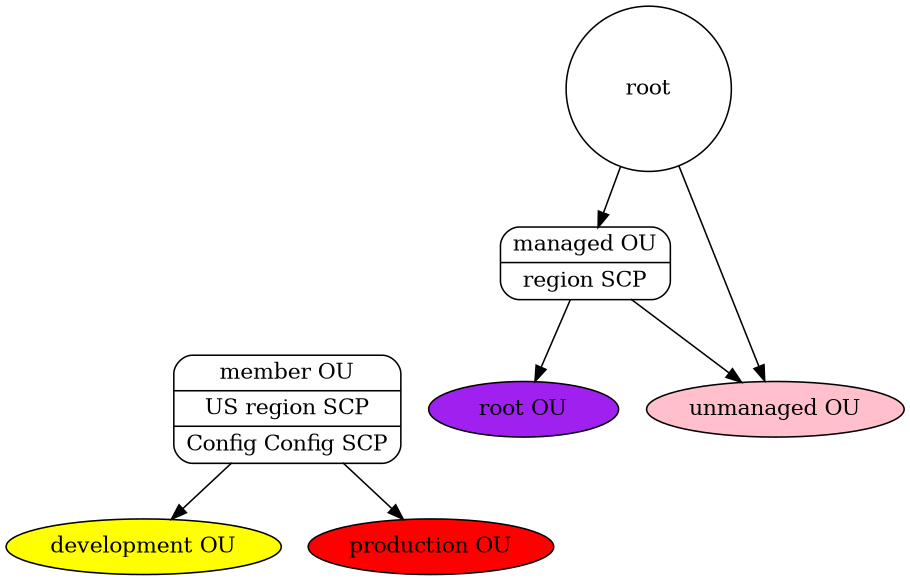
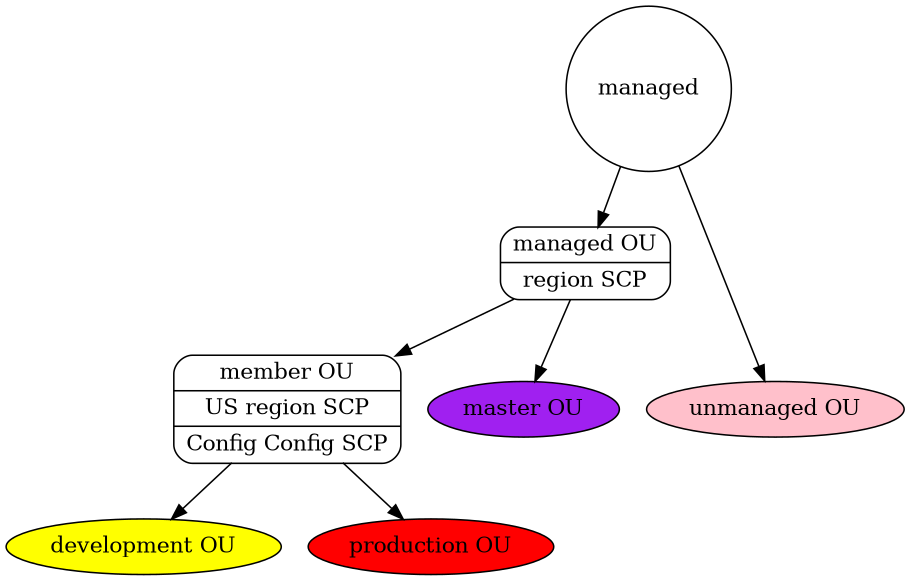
(649, 89) -> (649, 89)
(680, 336) -> (462, 324)
(524, 409) -> (524, 409)
